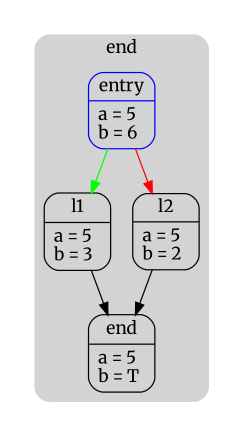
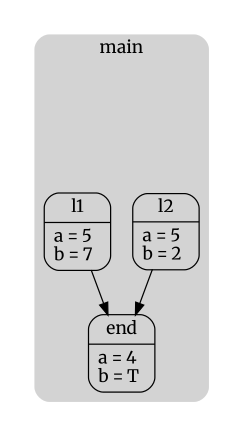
(122, 49) -> (122, 49)
(122, 111) -> none
(74, 255) -> (74, 255)
(117, 358) -> (117, 358)
